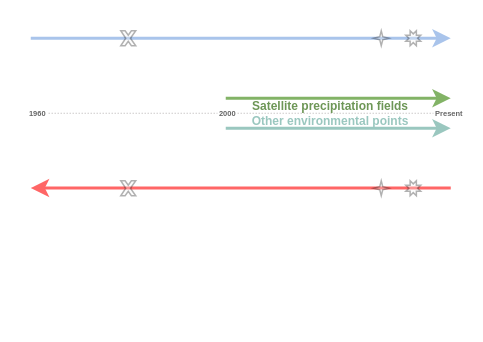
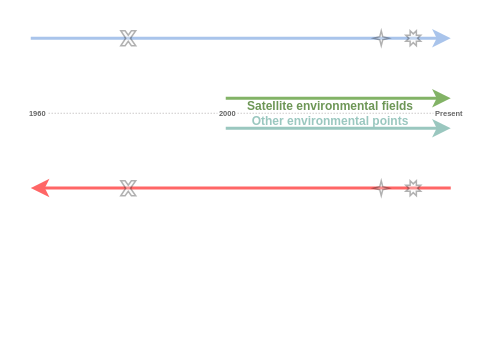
(331, 115) -> (331, 115)
